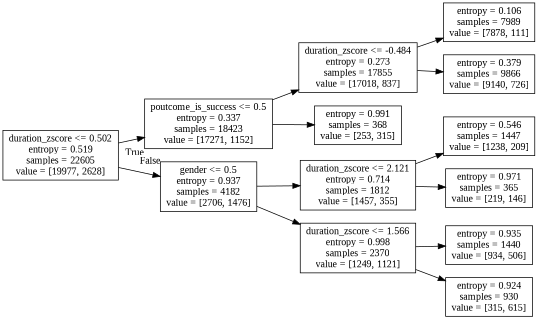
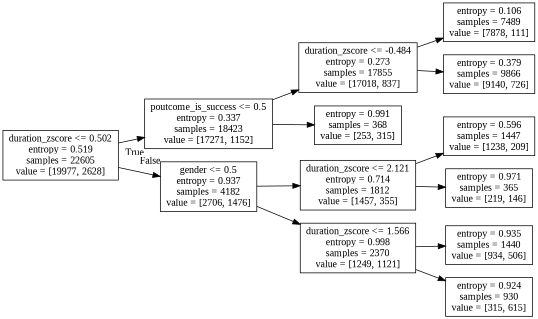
(489, 22) -> (489, 22)
(489, 136) -> (489, 136)
